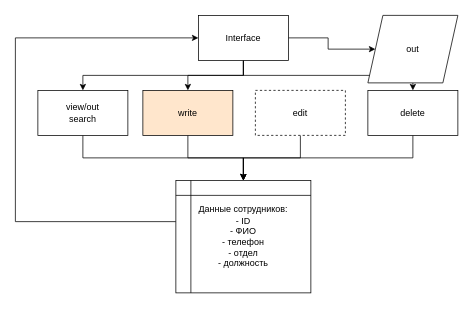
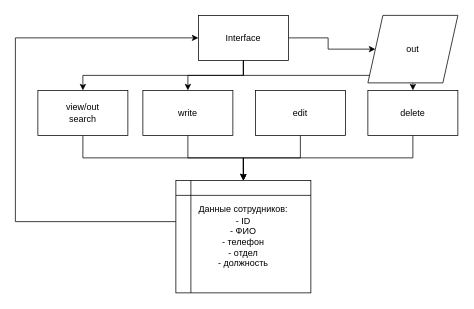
(188, 113) -> (188, 113)
(300, 113) -> (300, 113)
